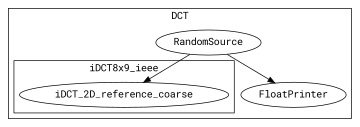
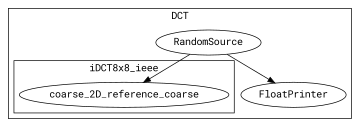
(124, 69) -> (124, 69)
(124, 95) -> (124, 95)
